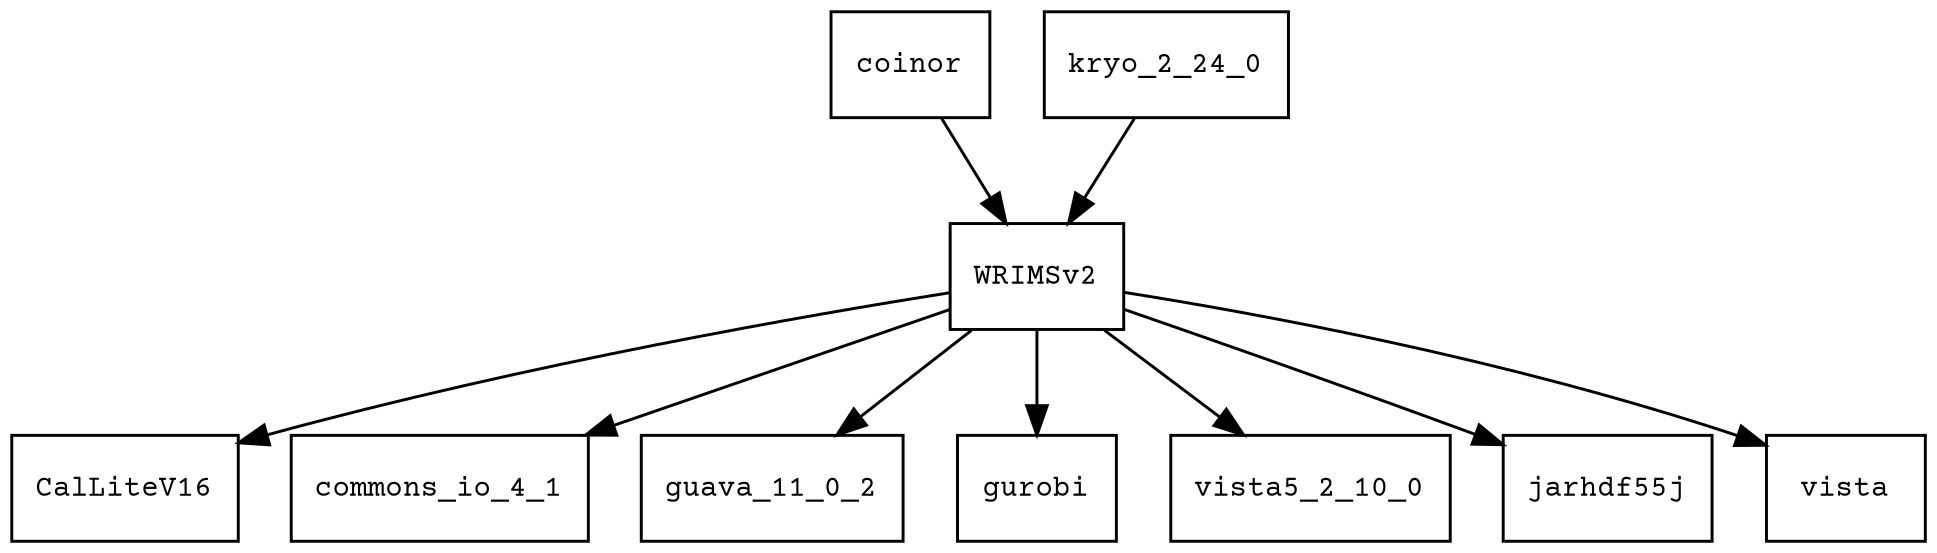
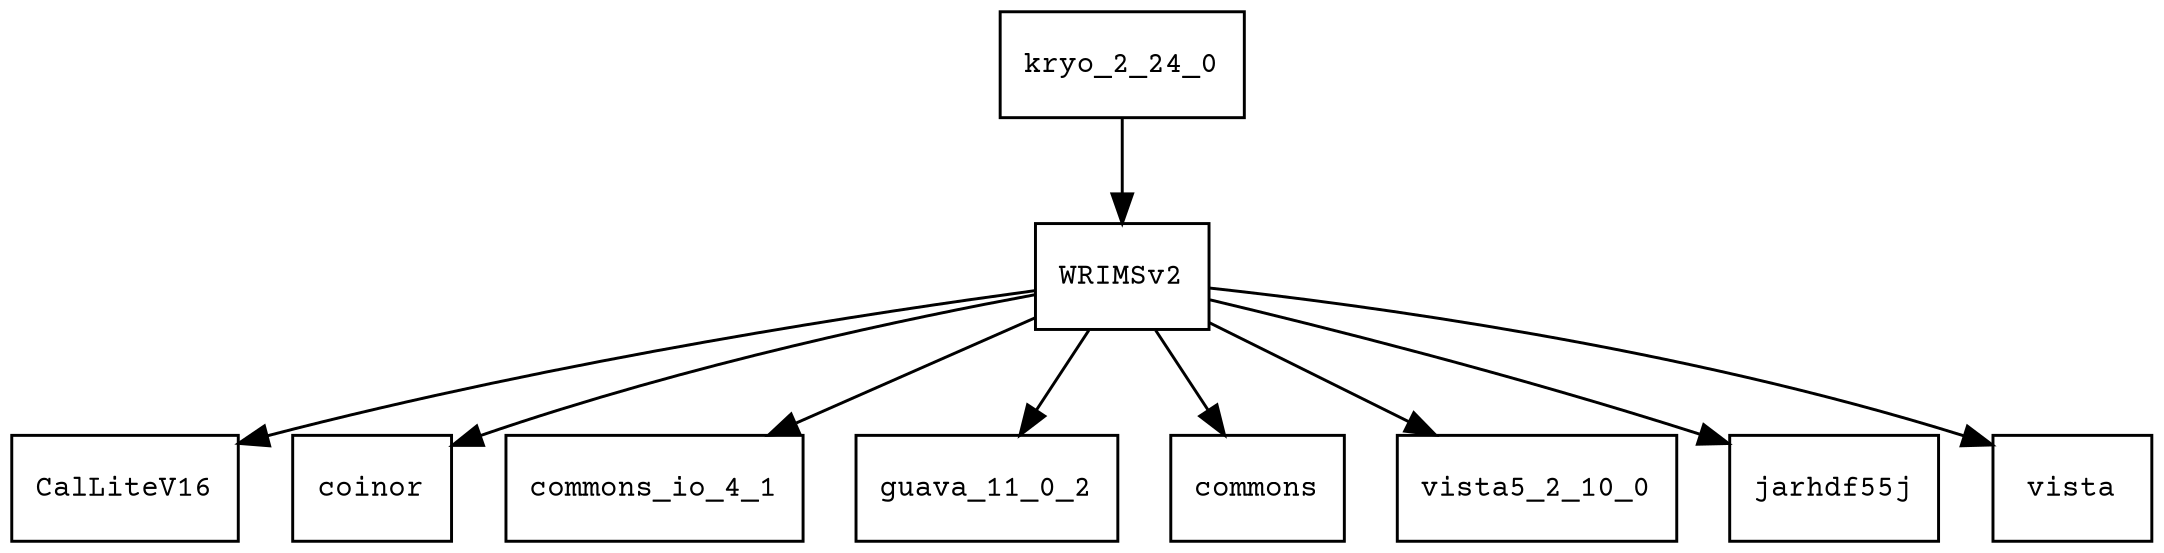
(966, 158) -> (755, 355)
(1037, 488) -> (1258, 488)
